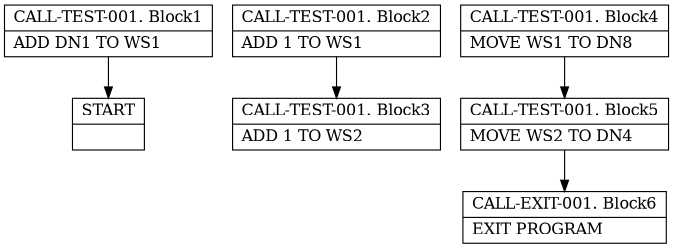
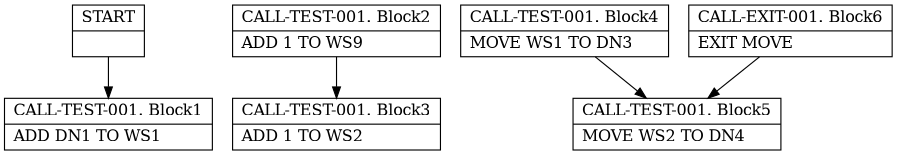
(303, 43) -> (303, 43)
(551, 43) -> (551, 43)
(108, 72) -> (108, 72)
(565, 165) -> (738, 74)
(538, 230) -> (746, 43)
